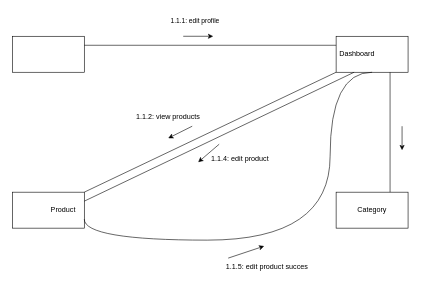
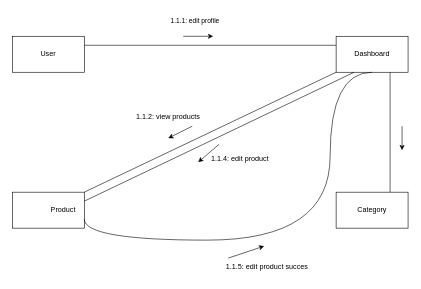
none -> (48, 54)
(357, 54) -> (372, 54)
